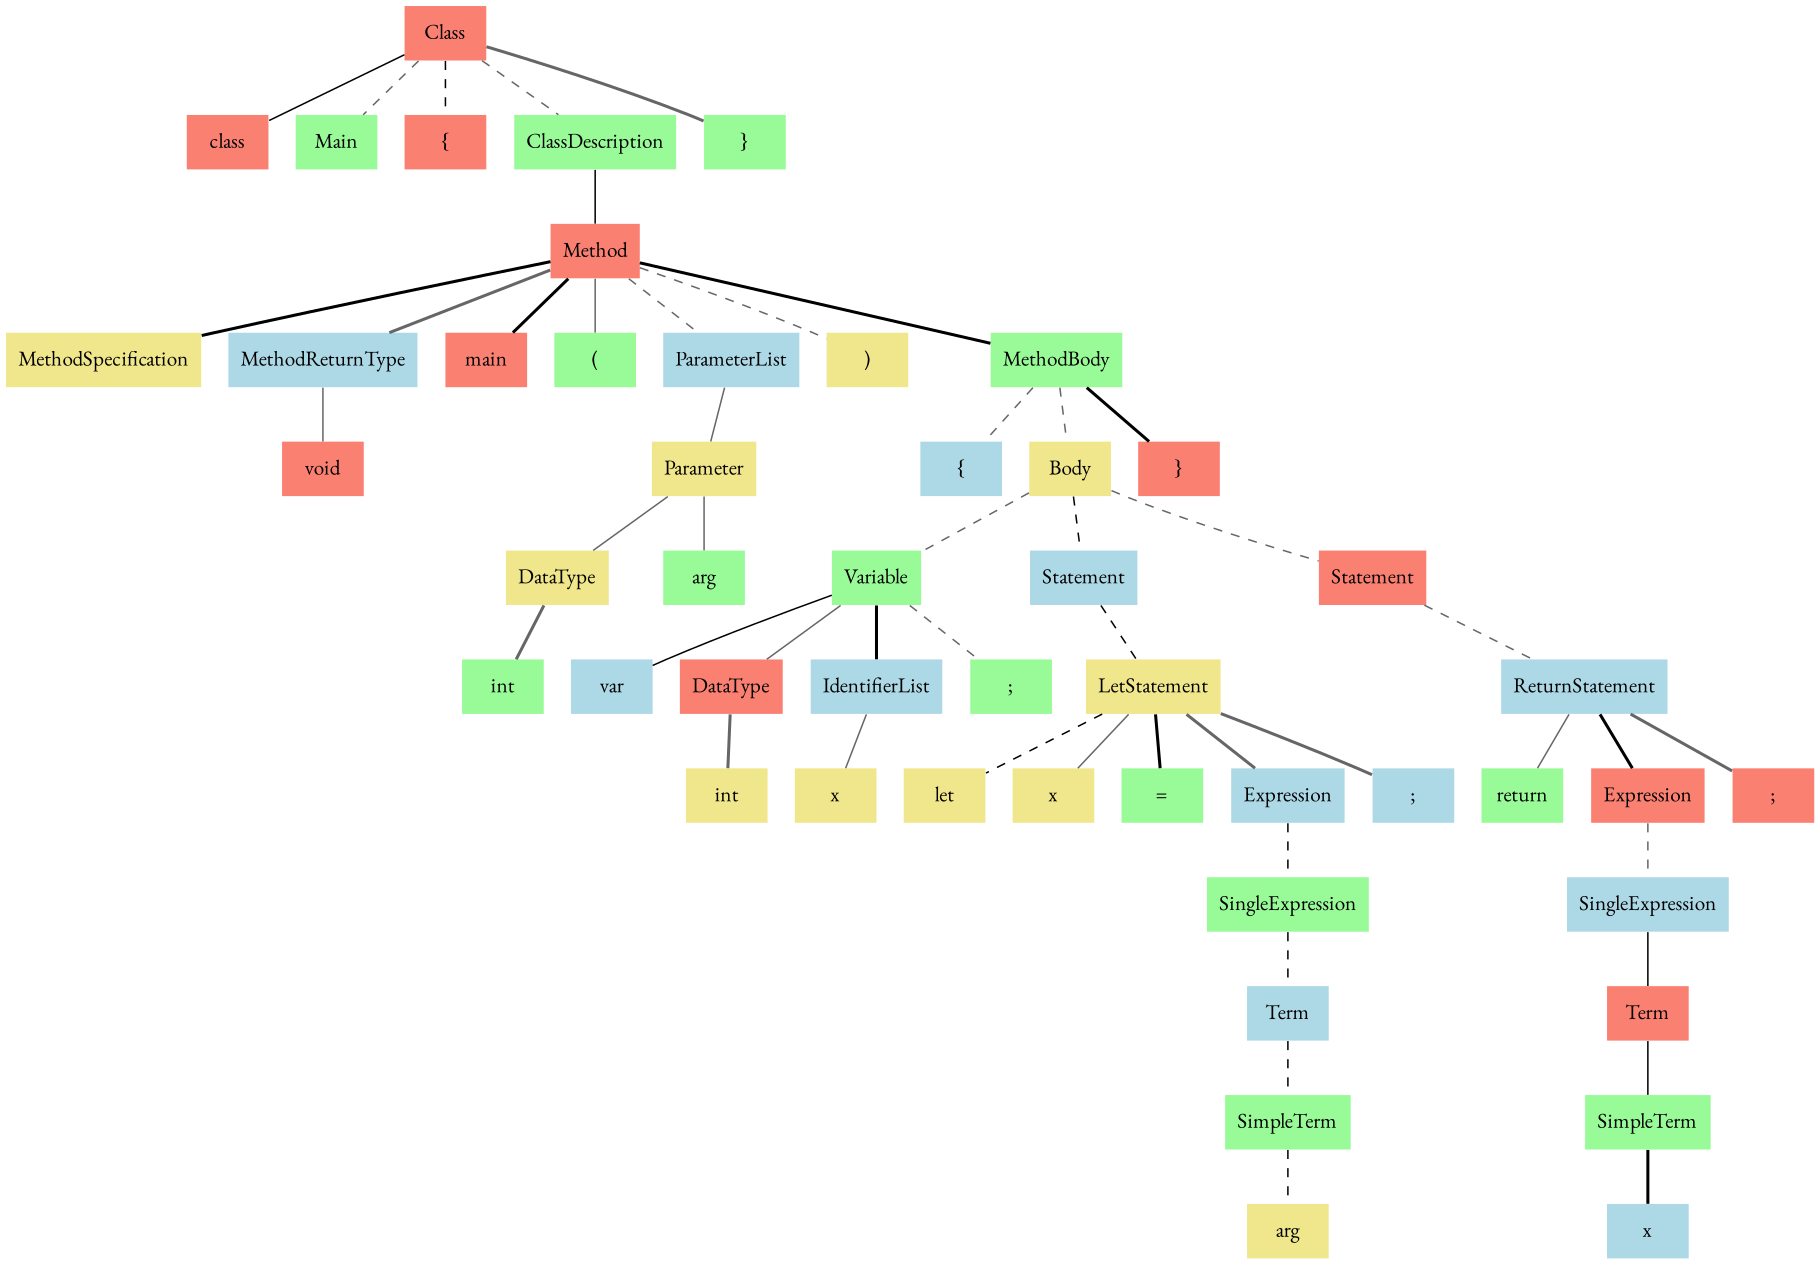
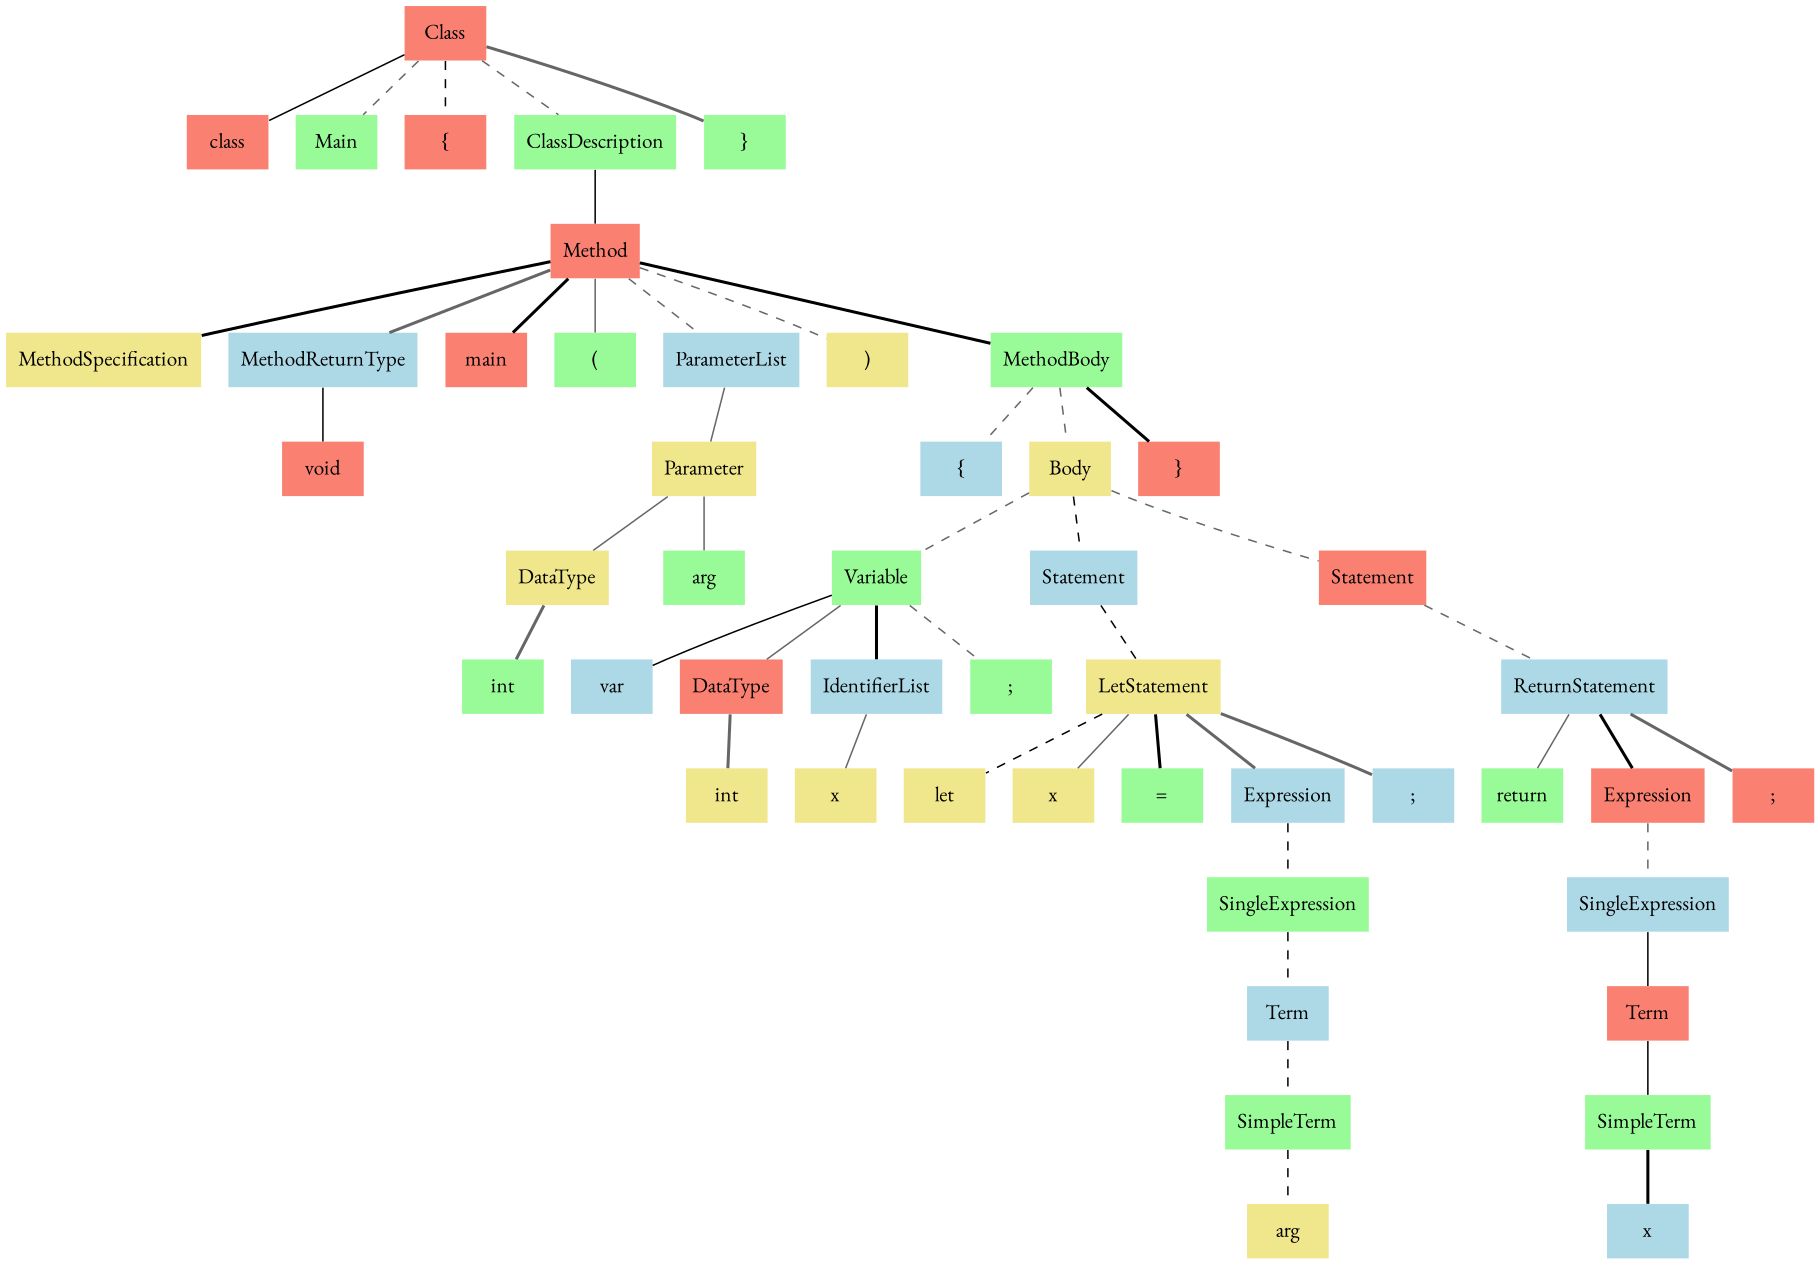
(323, 415) -> (323, 415)
